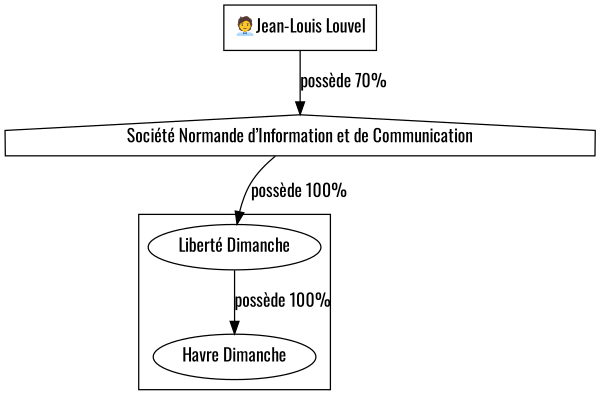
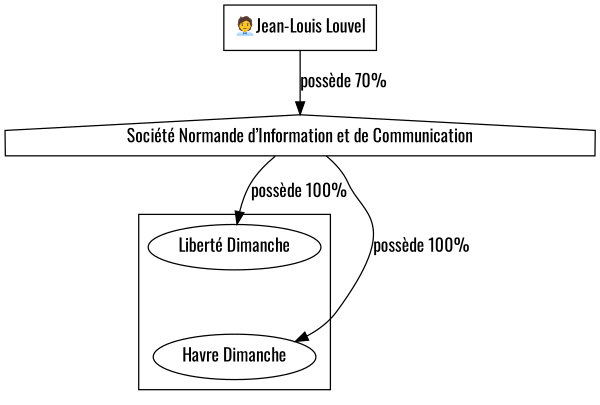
(235, 296) -> (370, 250)
